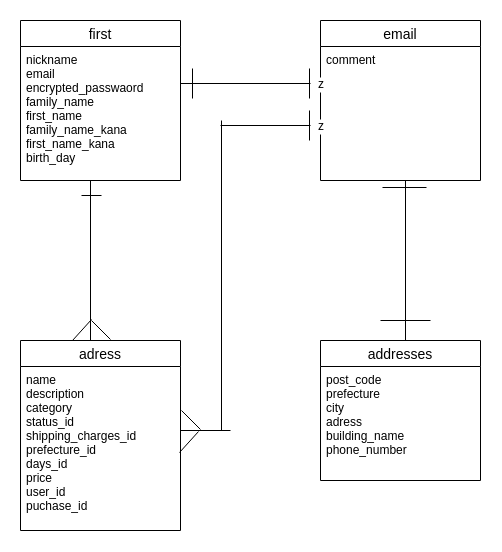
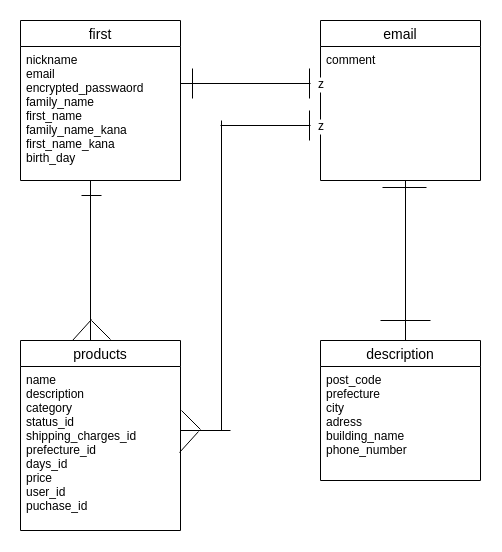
(100, 354) -> (100, 354)
(400, 354) -> (400, 354)
